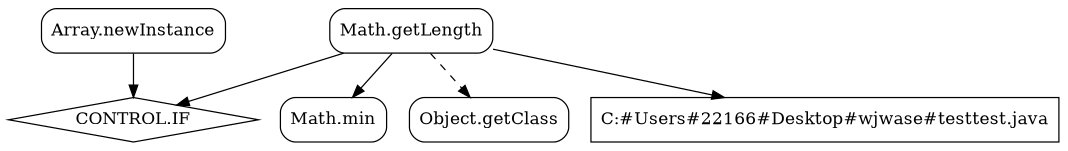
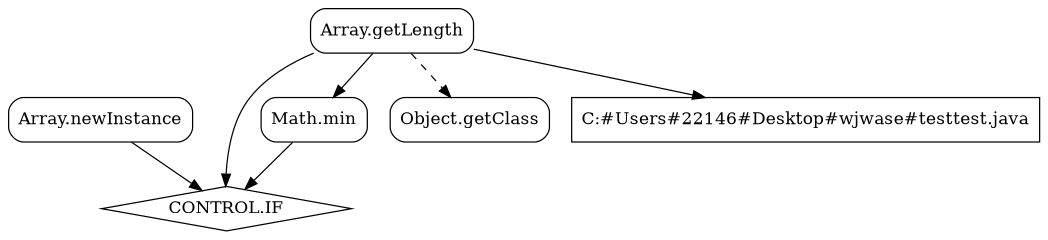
(411, 31) -> (392, 31)
(825, 120) -> (806, 120)
none -> (273, 161)
